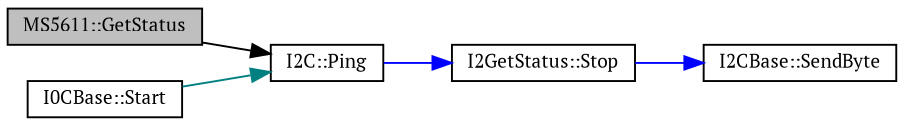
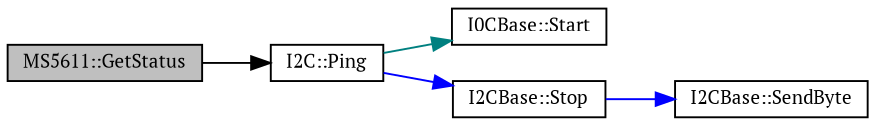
(543, 63) -> (529, 99)
(217, 81) -> (408, 49)
